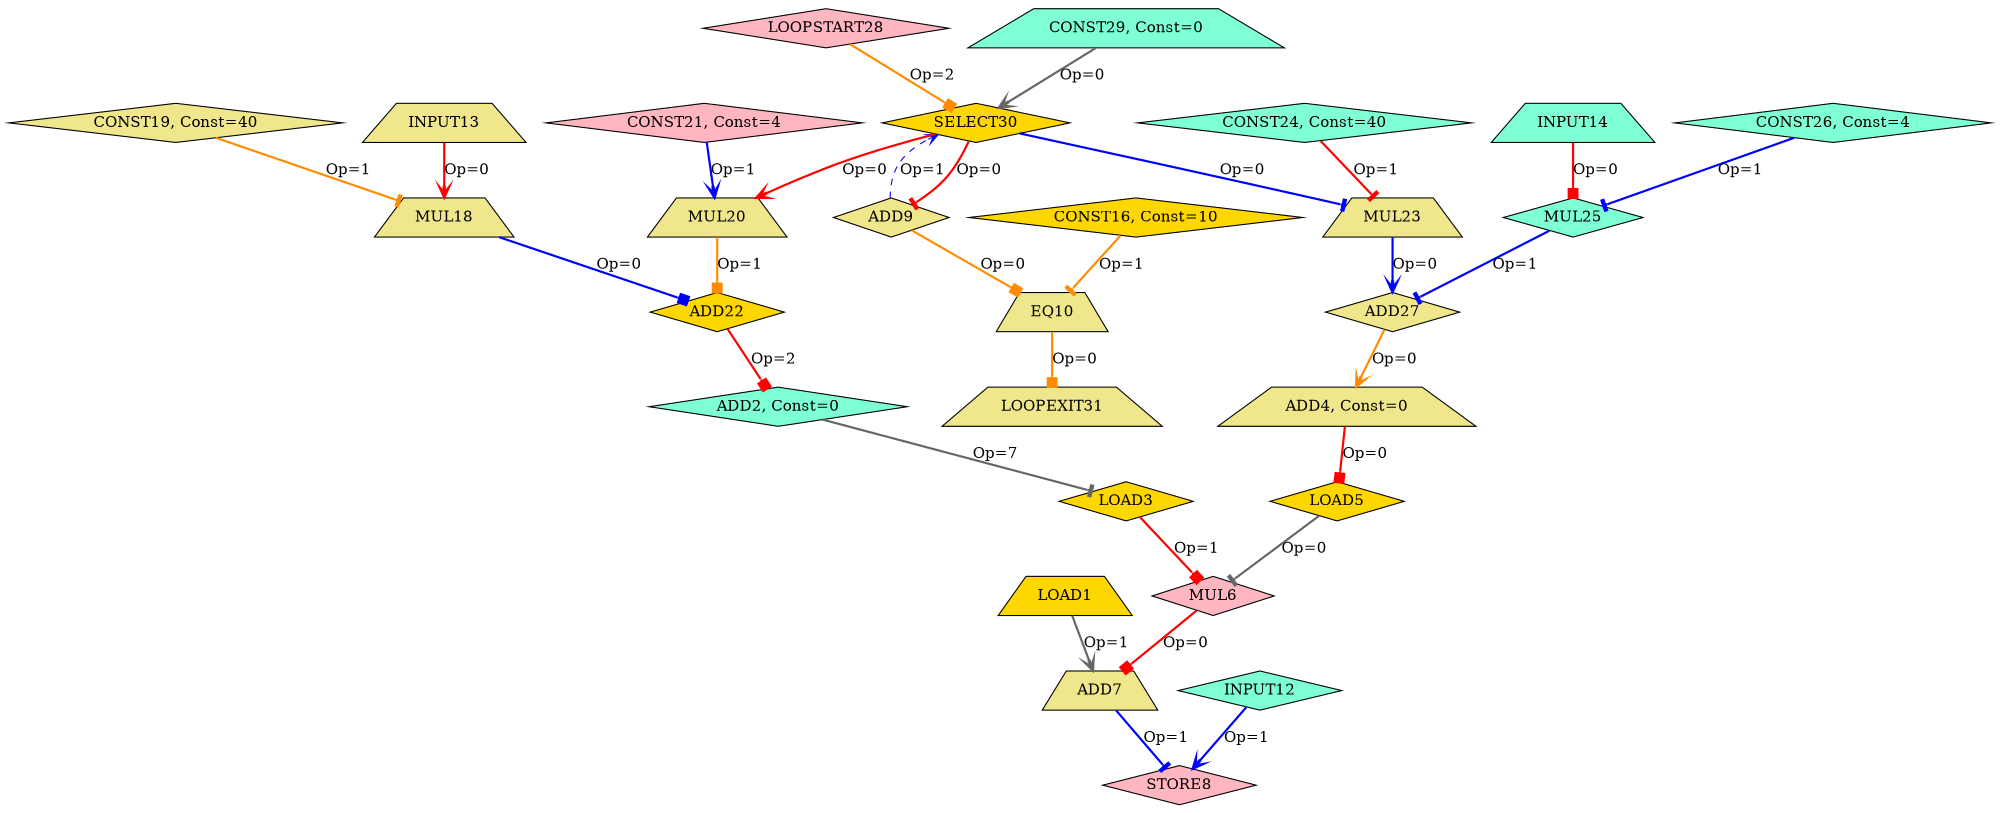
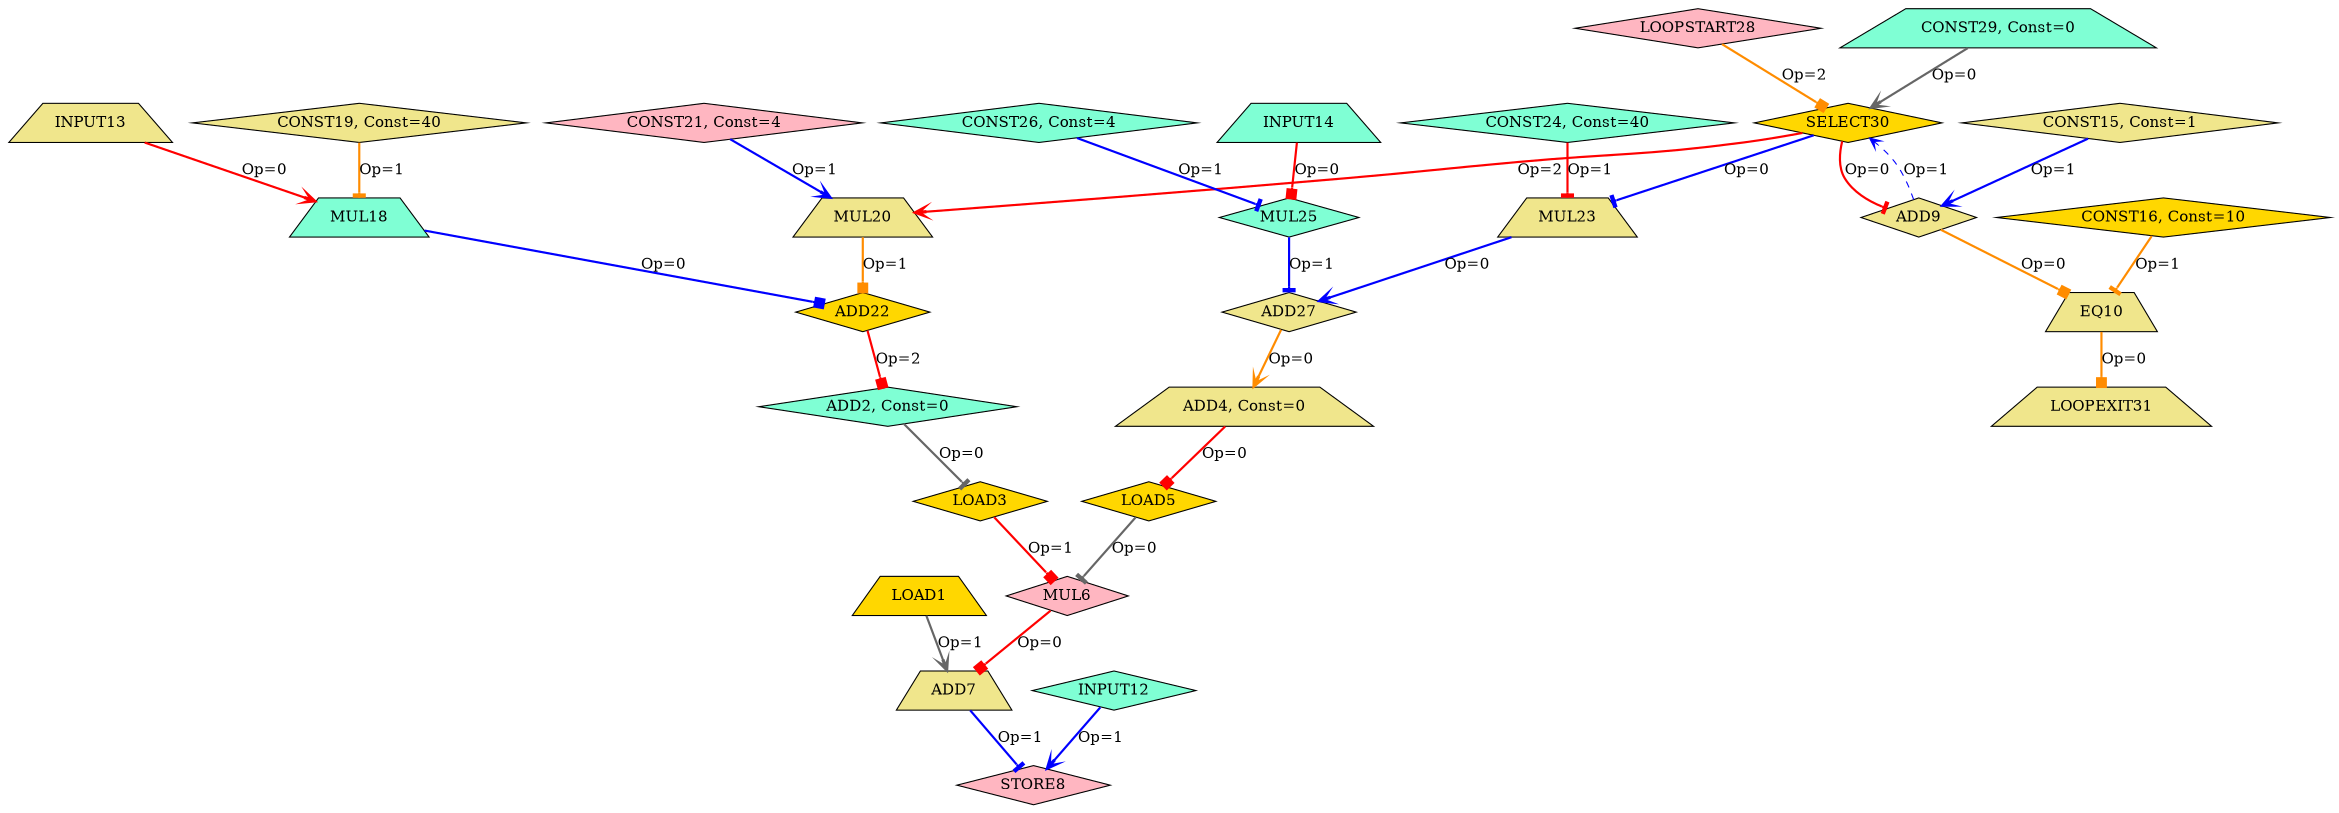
none -> (2120, 123)
(865, 170) -> (1540, 170)
(444, 217) -> (359, 217)
(996, 454) -> (962, 454)
